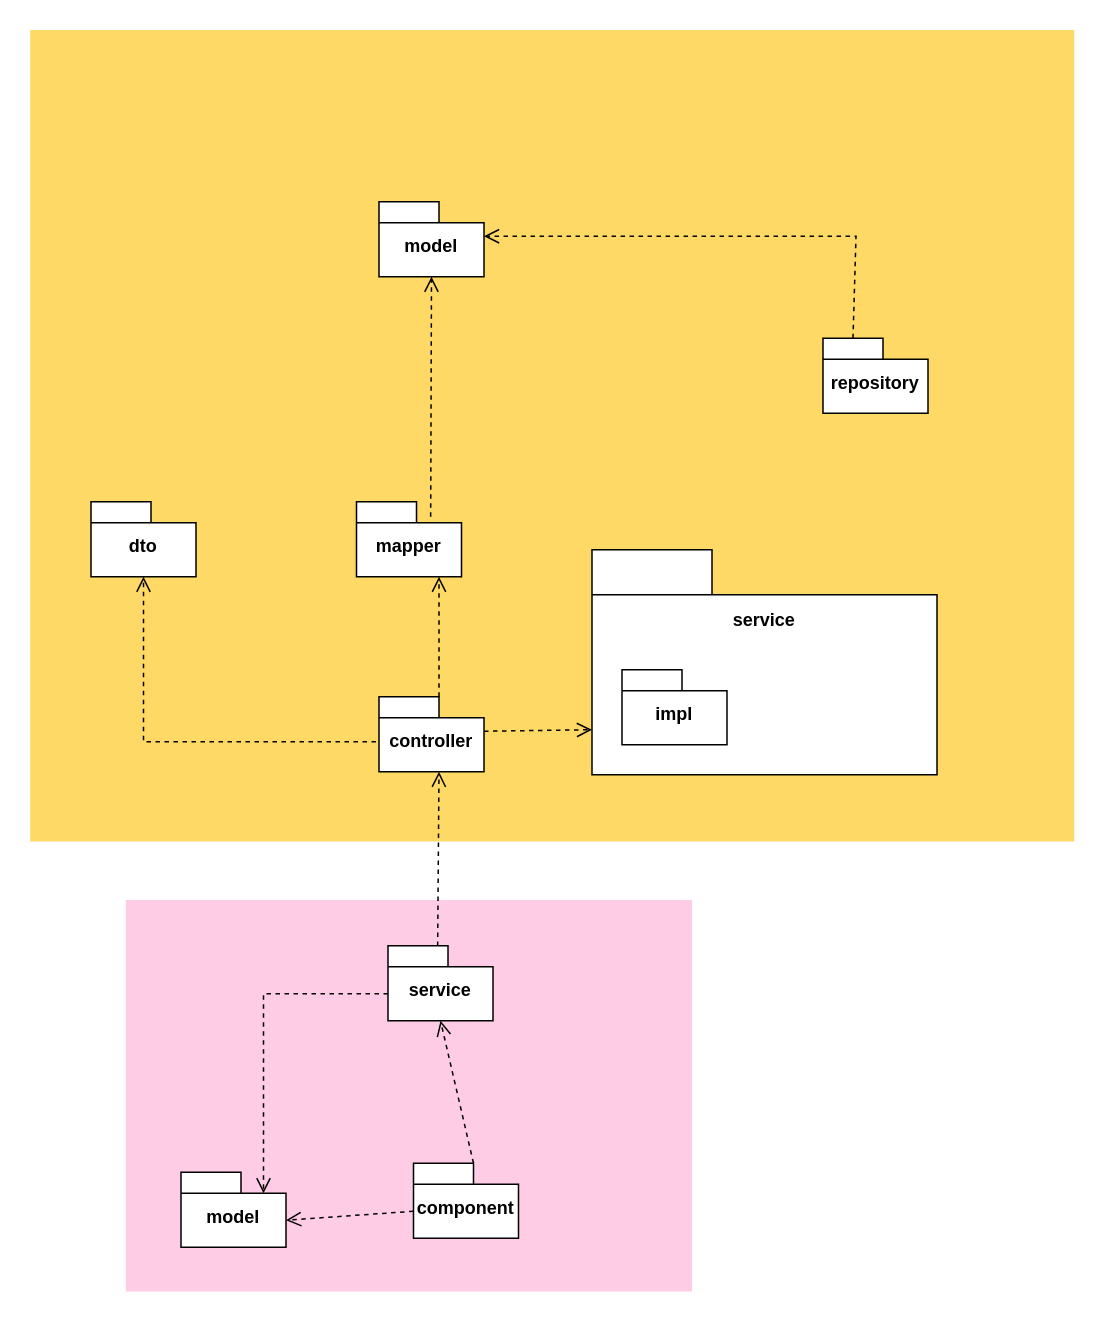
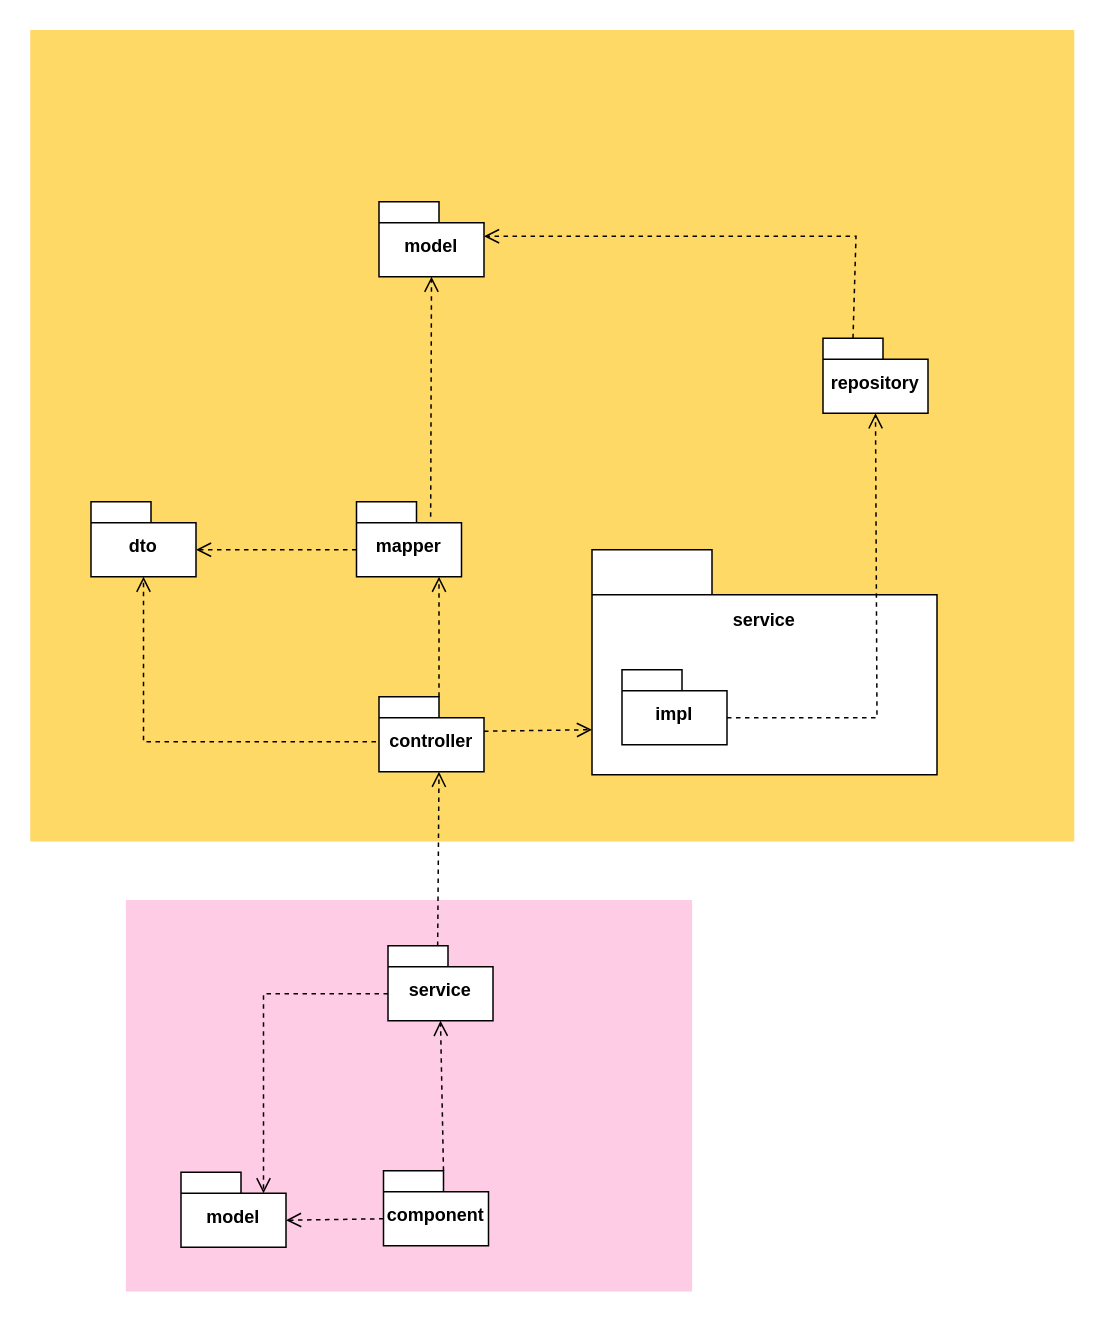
none -> (278, 550)
none -> (876, 643)
(466, 1201) -> (436, 1208)
